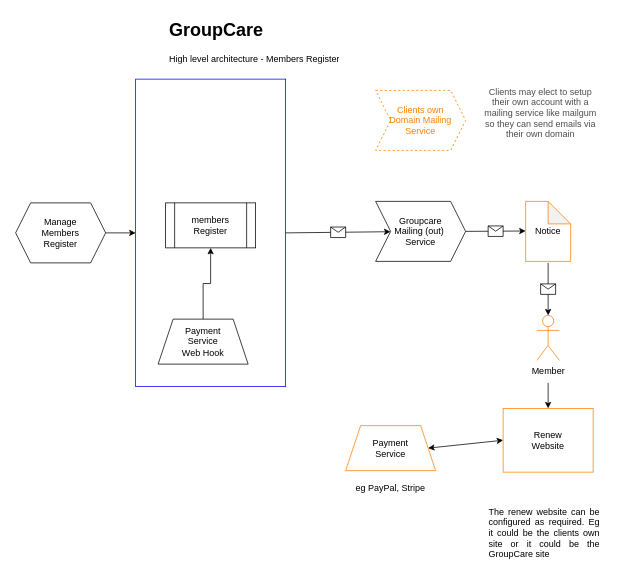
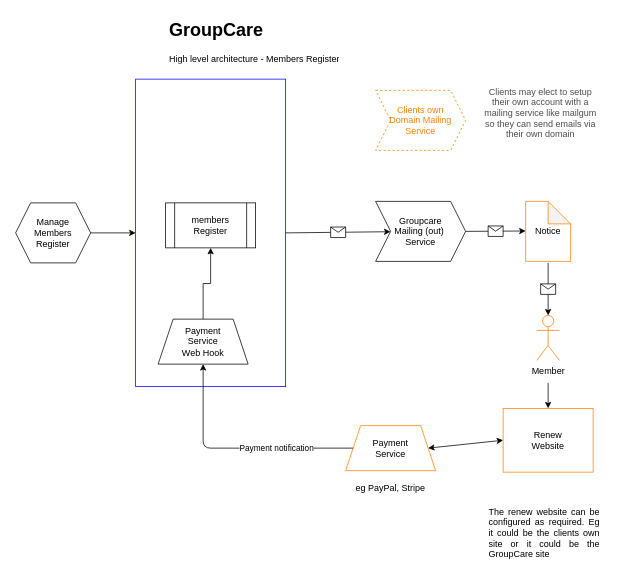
(60, 233) -> (53, 233)
none -> (277, 448)
